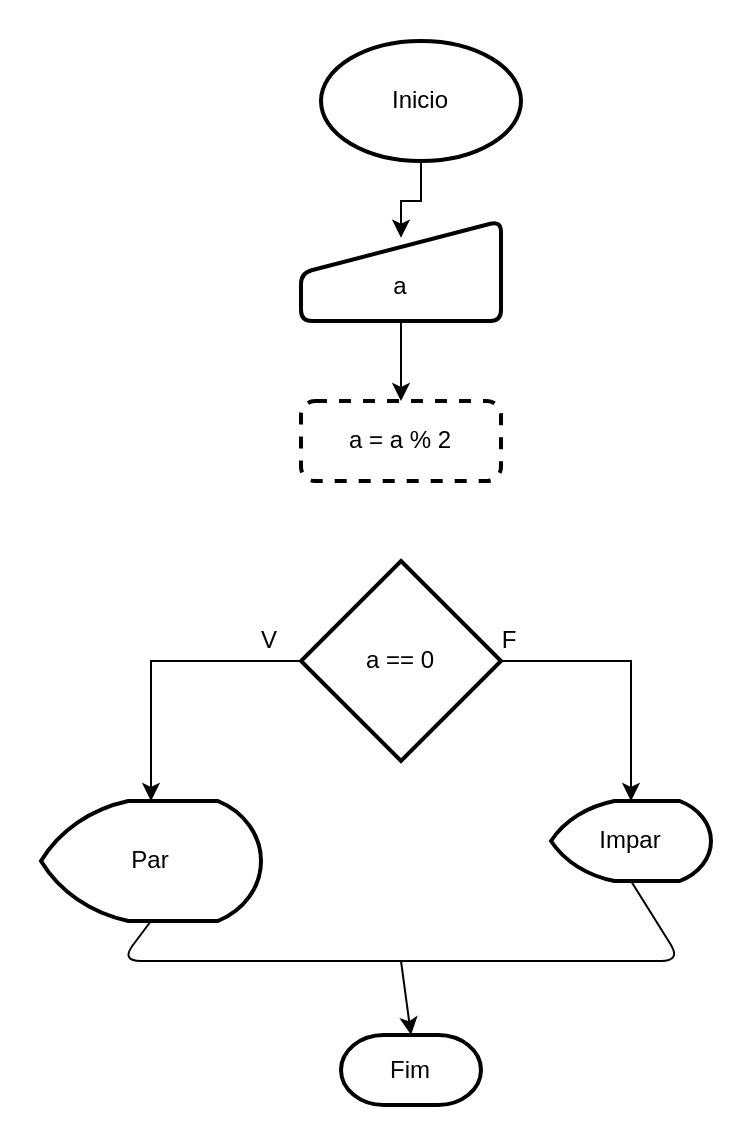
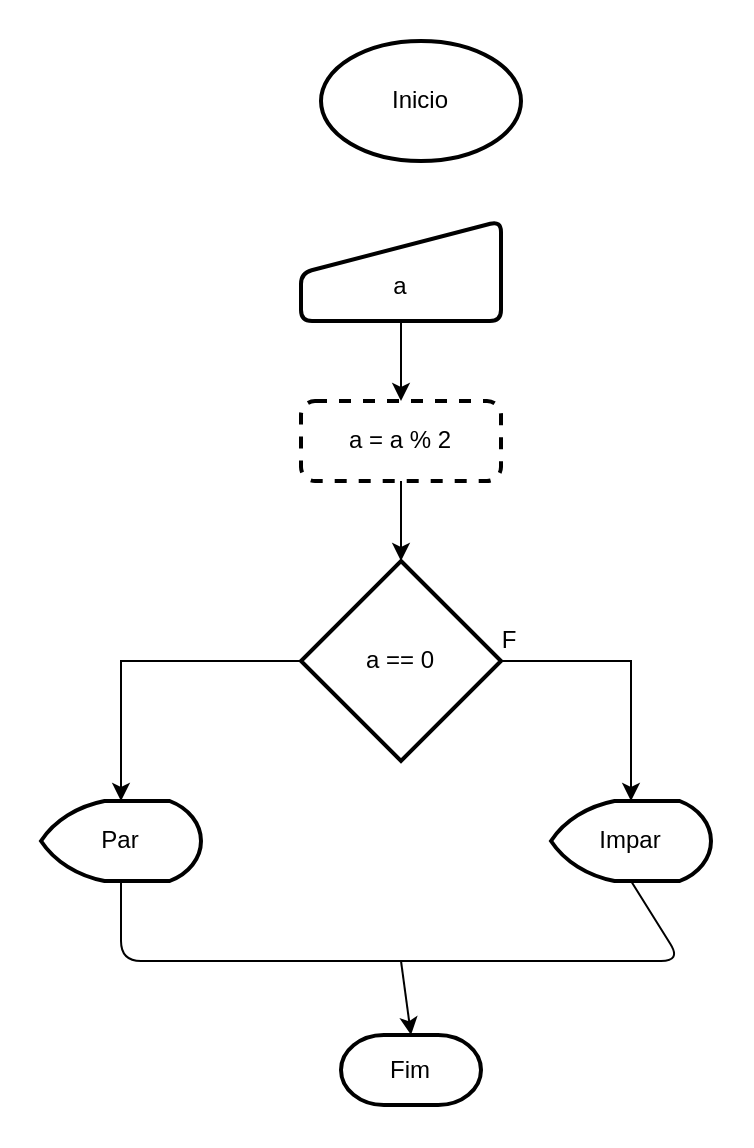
(420, 201) -> none
none -> (401, 514)
(269, 641) -> none
(151, 861) -> (121, 841)
